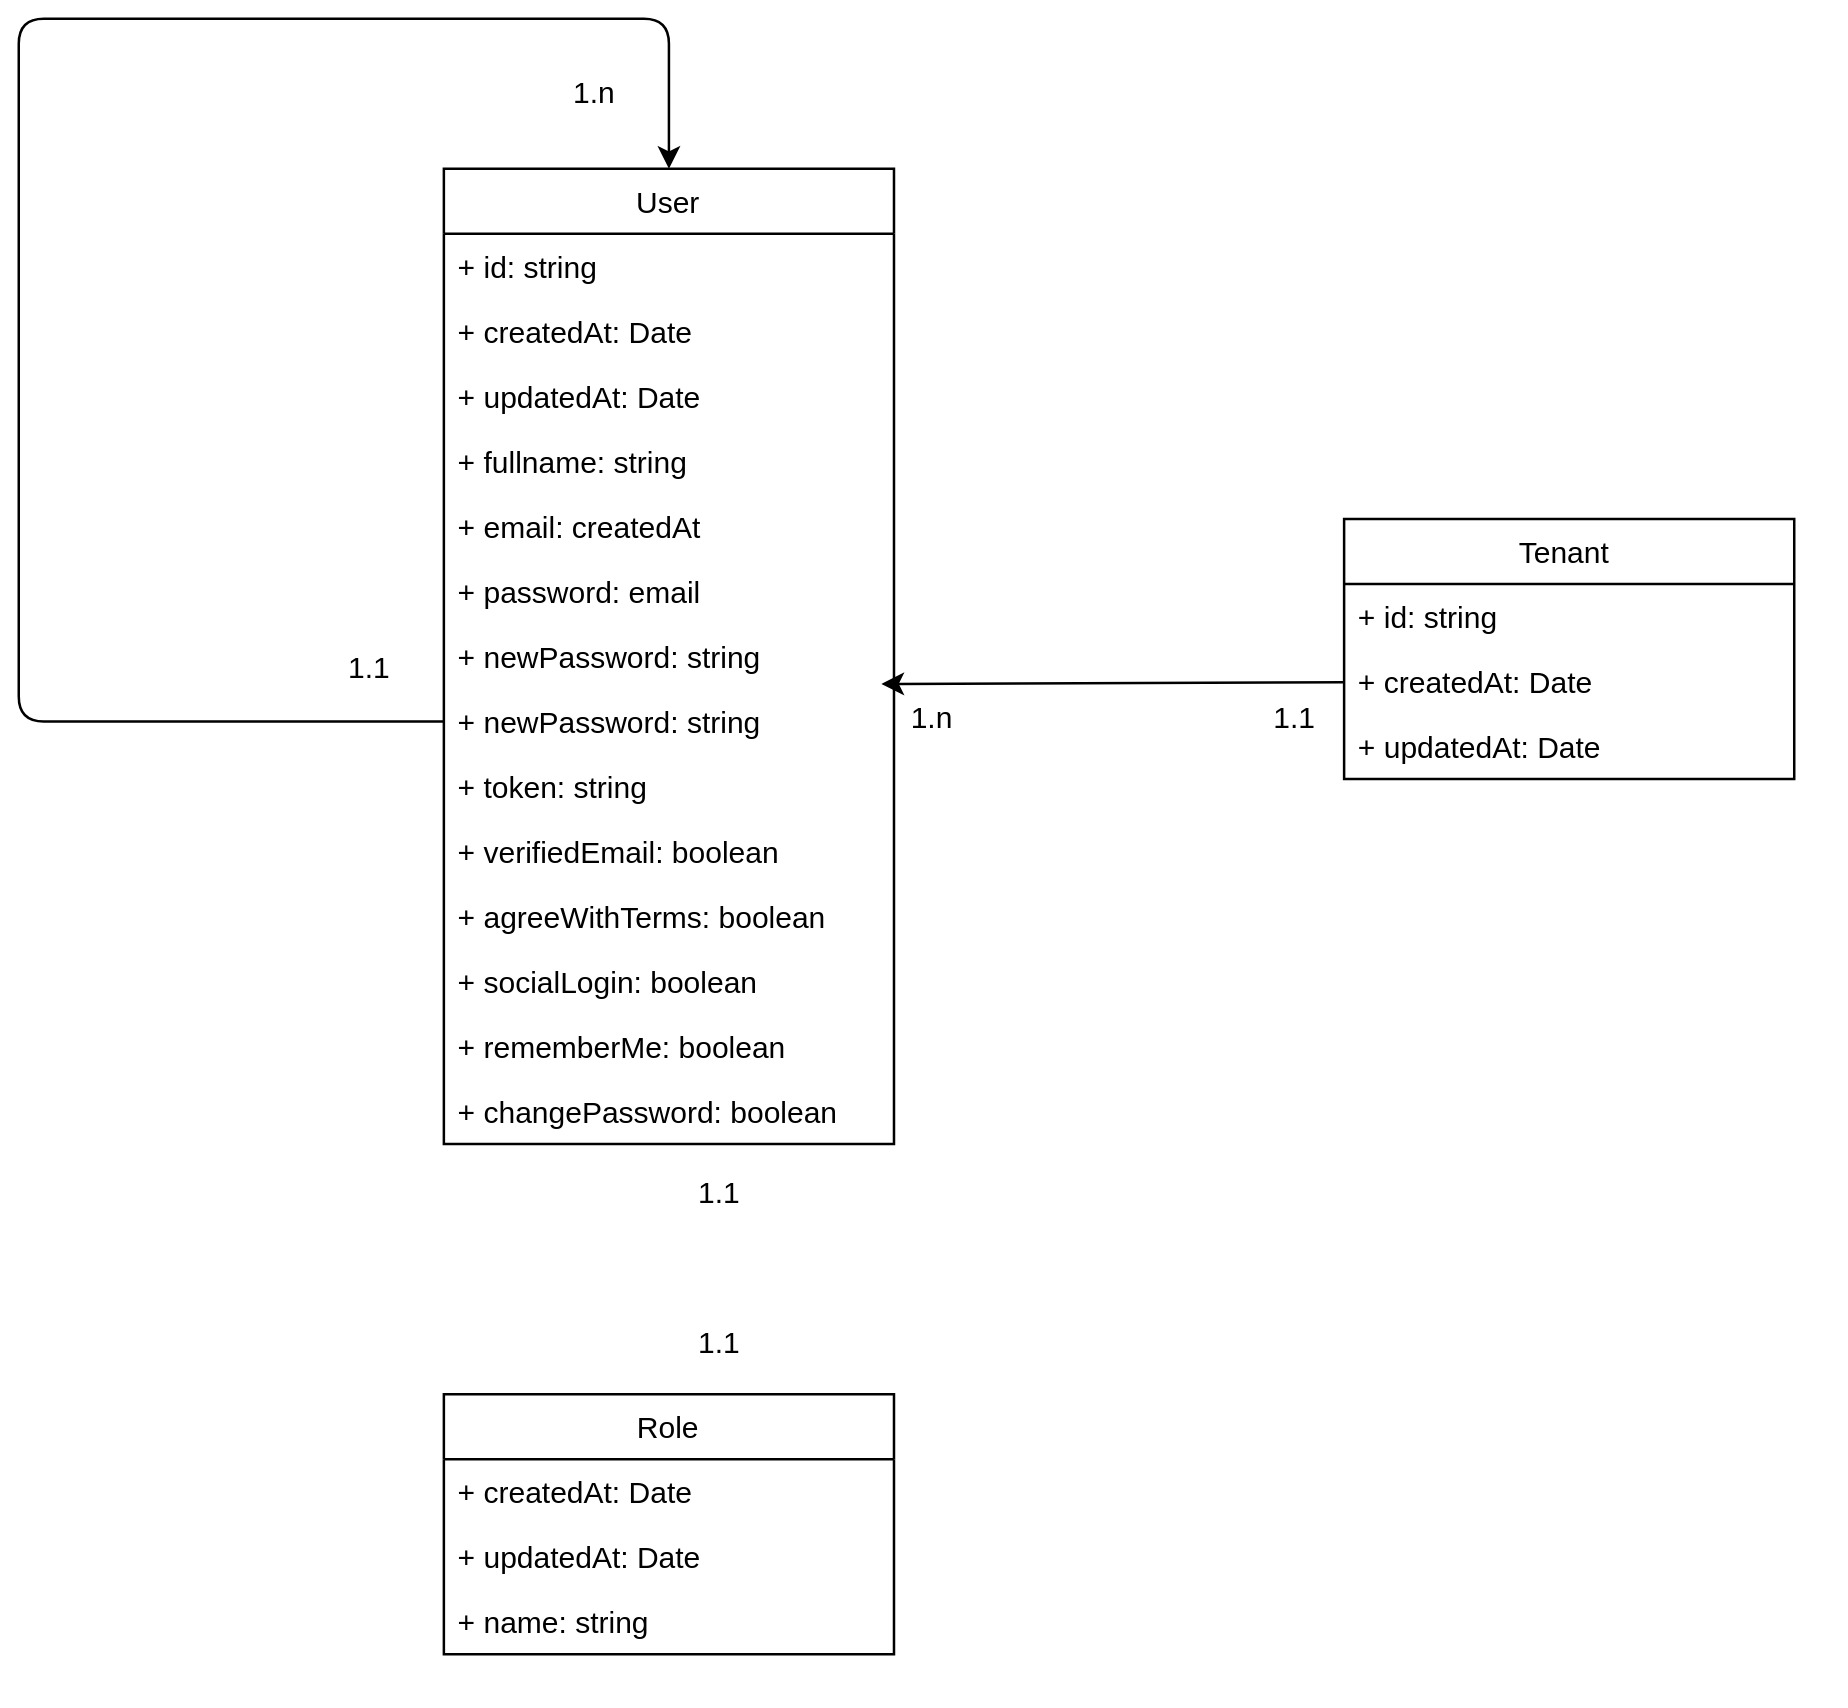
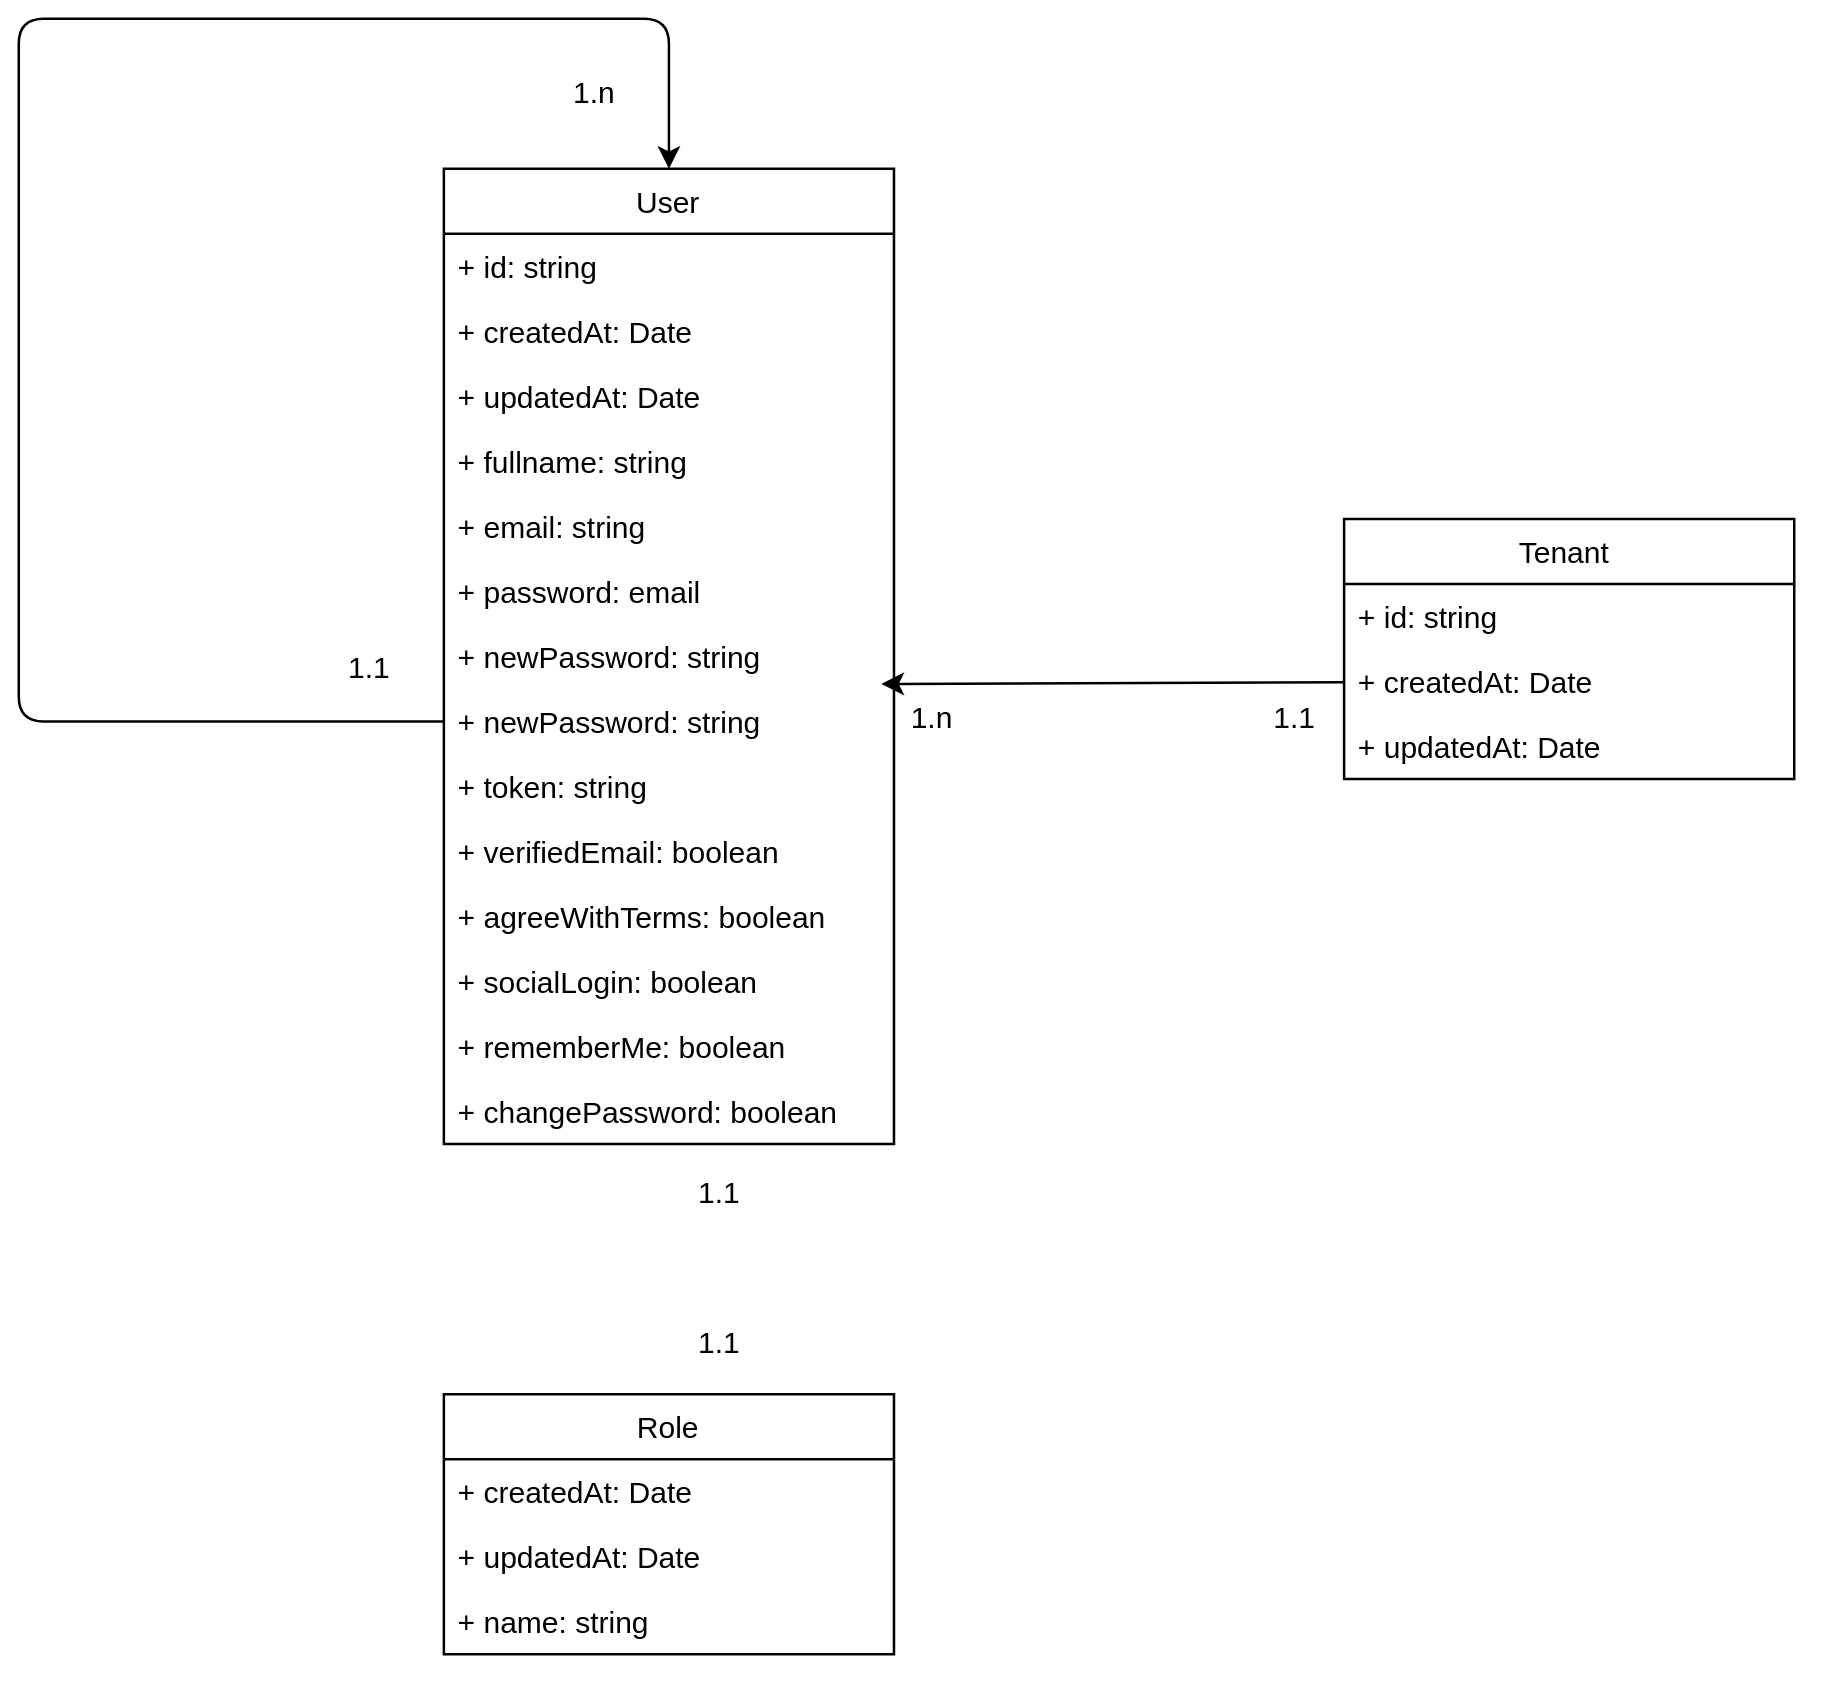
(589, 528) -> (560, 528)
